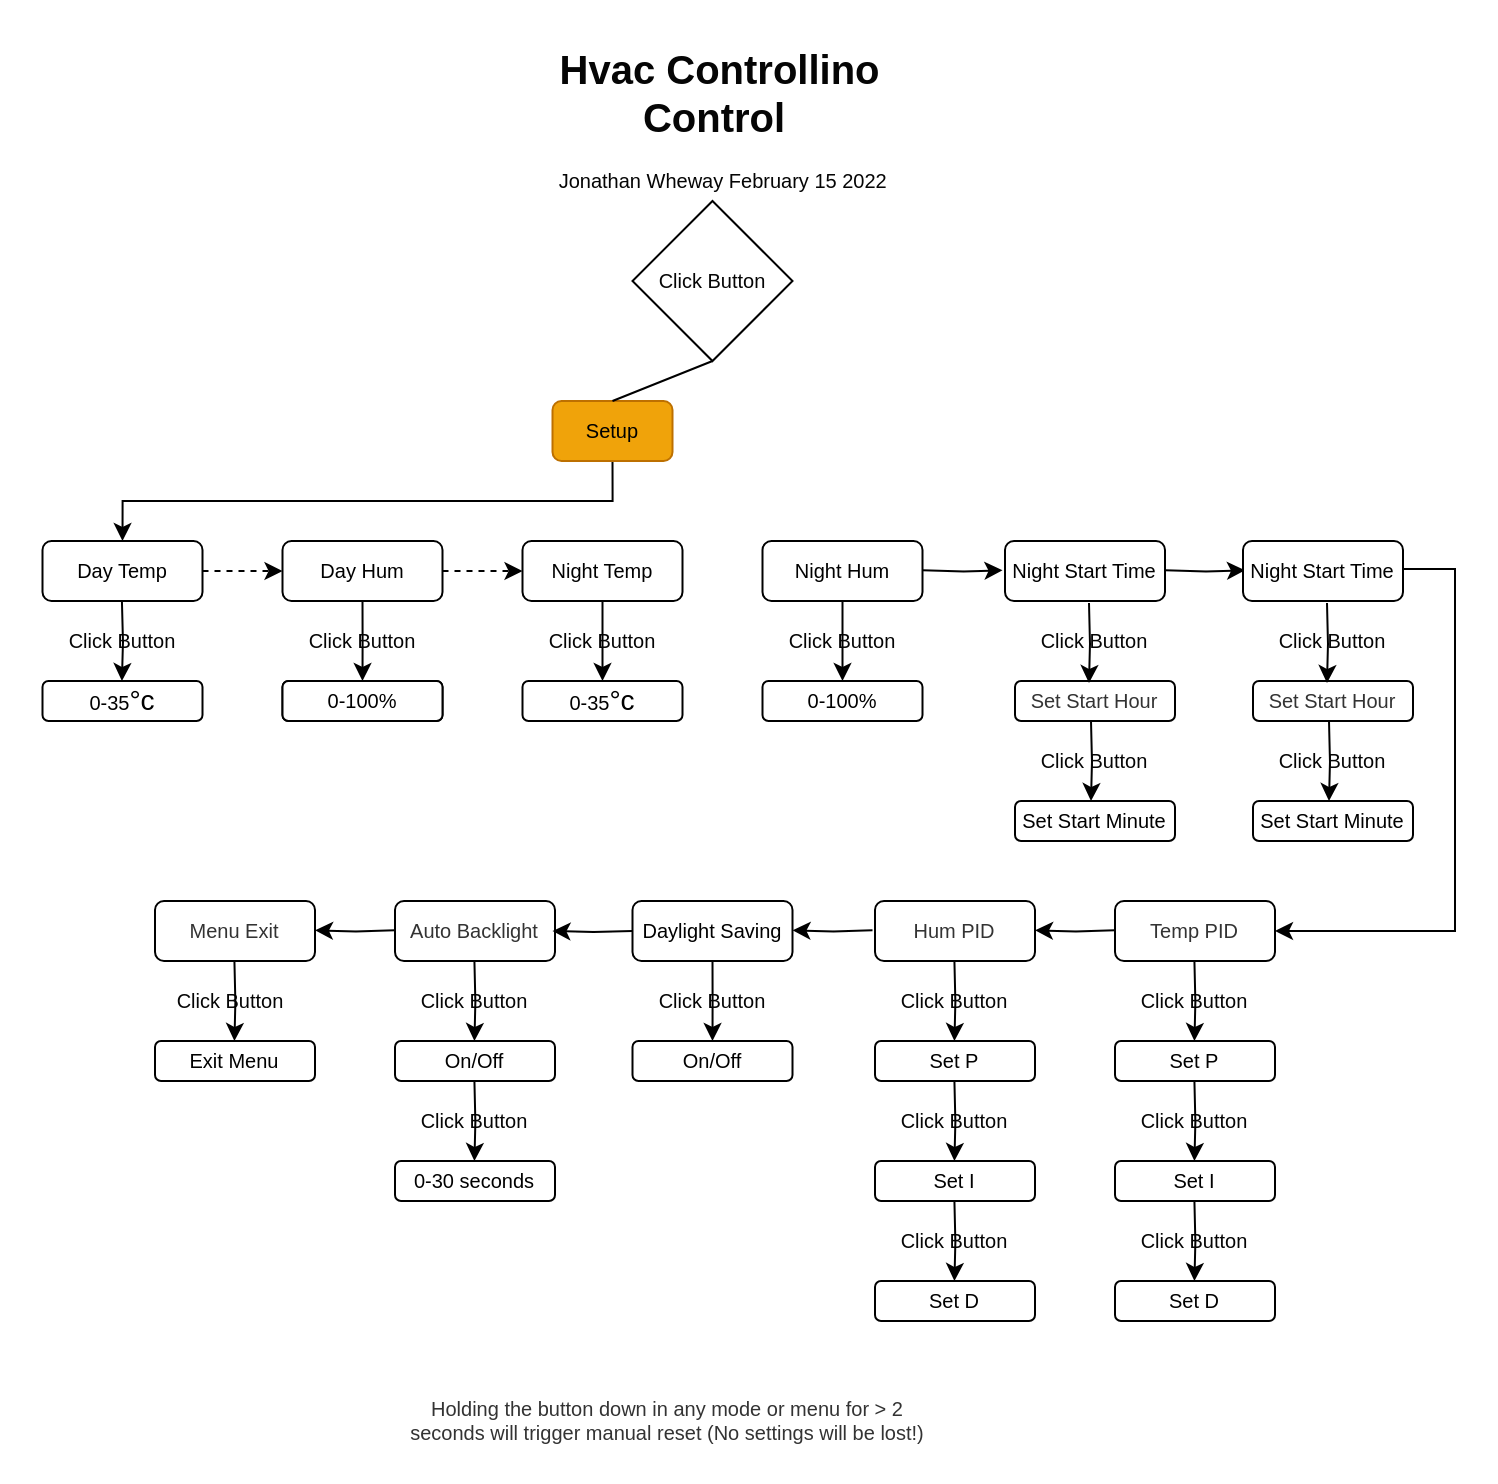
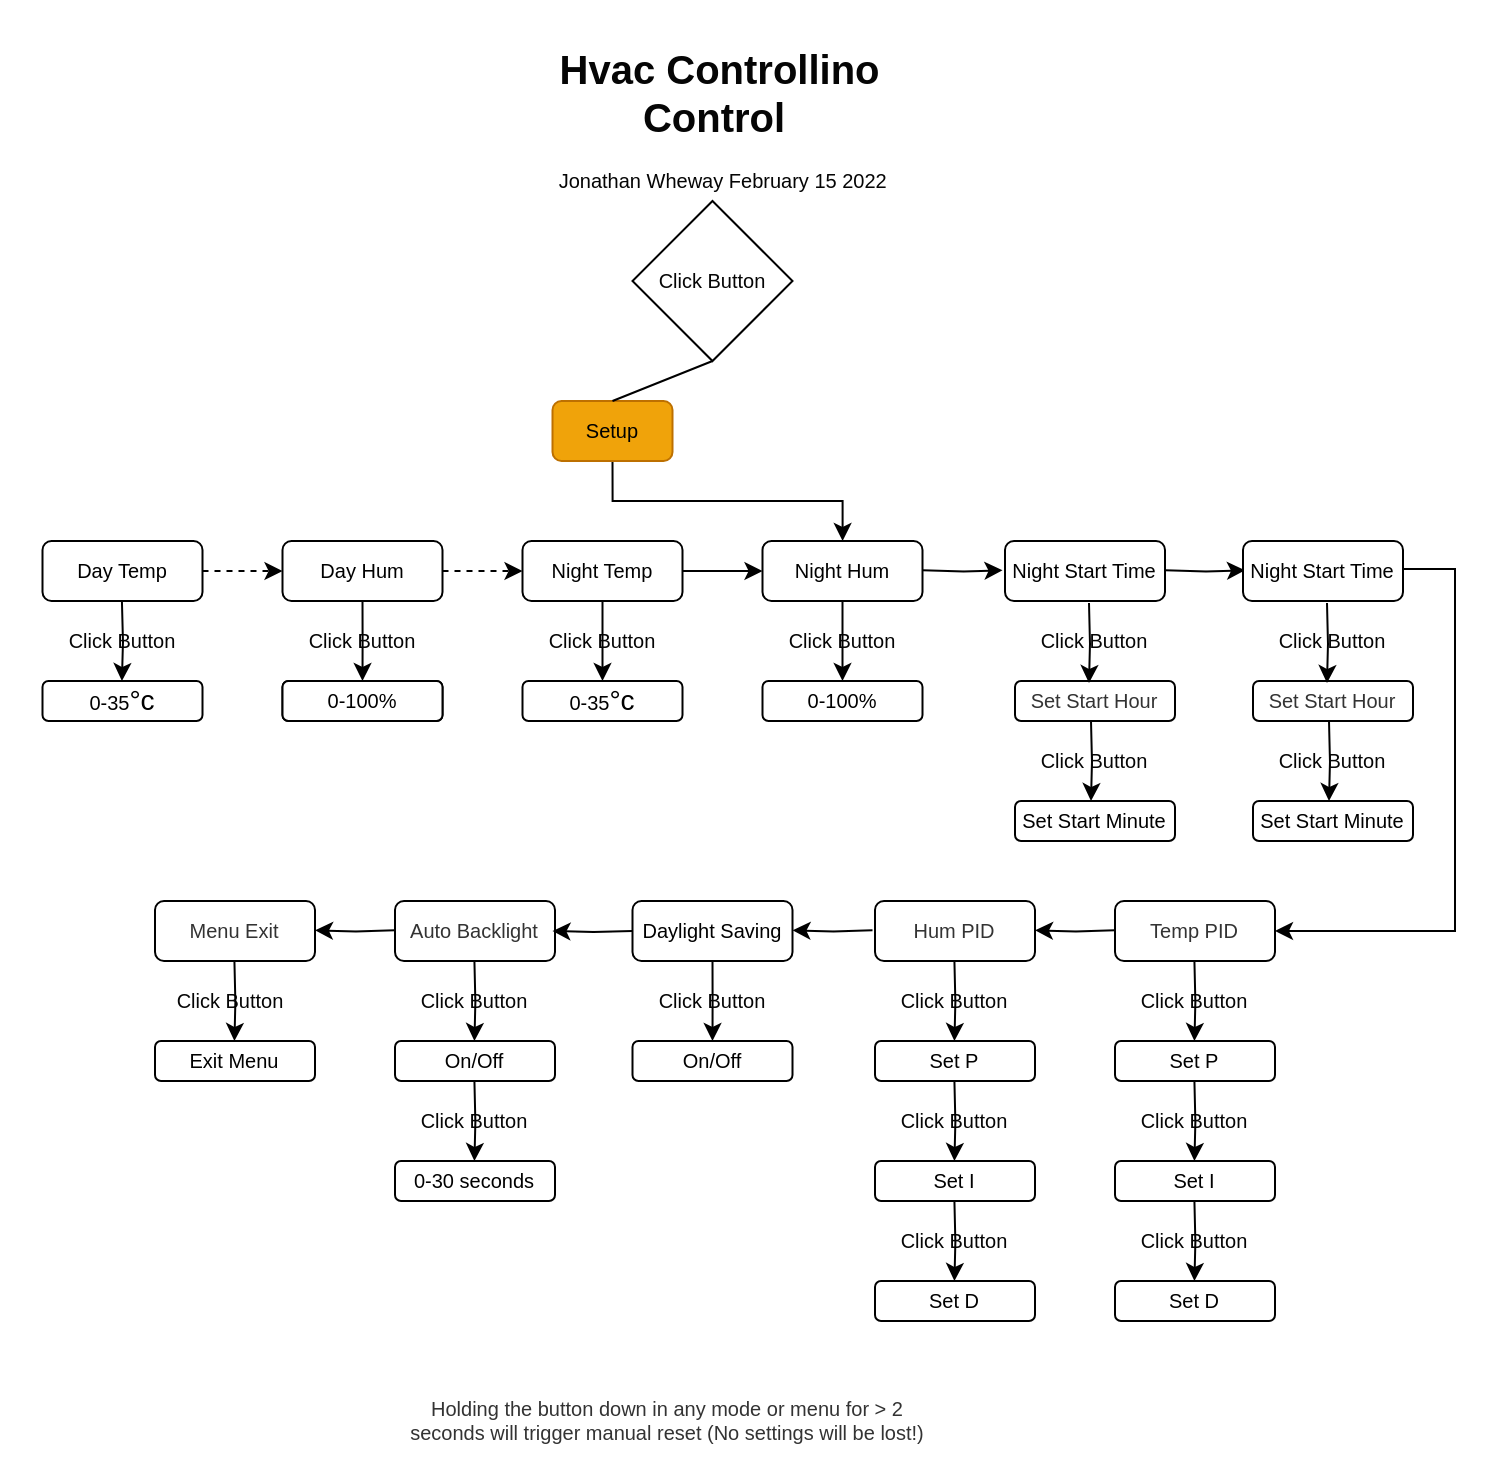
(356, 501) -> (740, 501)
none -> (716, 571)
